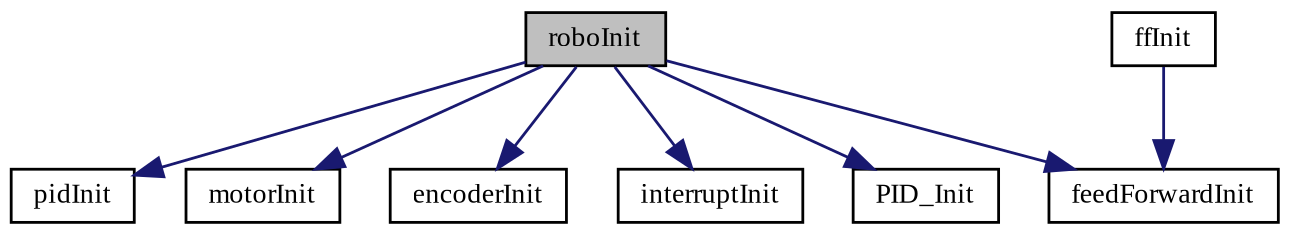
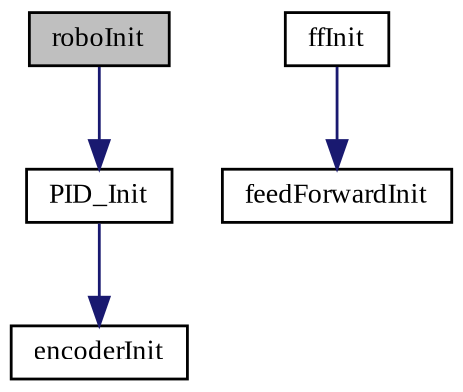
(545, 107) -> (99, 260)
(857, 111) -> none
(73, 196) -> none
(263, 196) -> none
(710, 196) -> none
